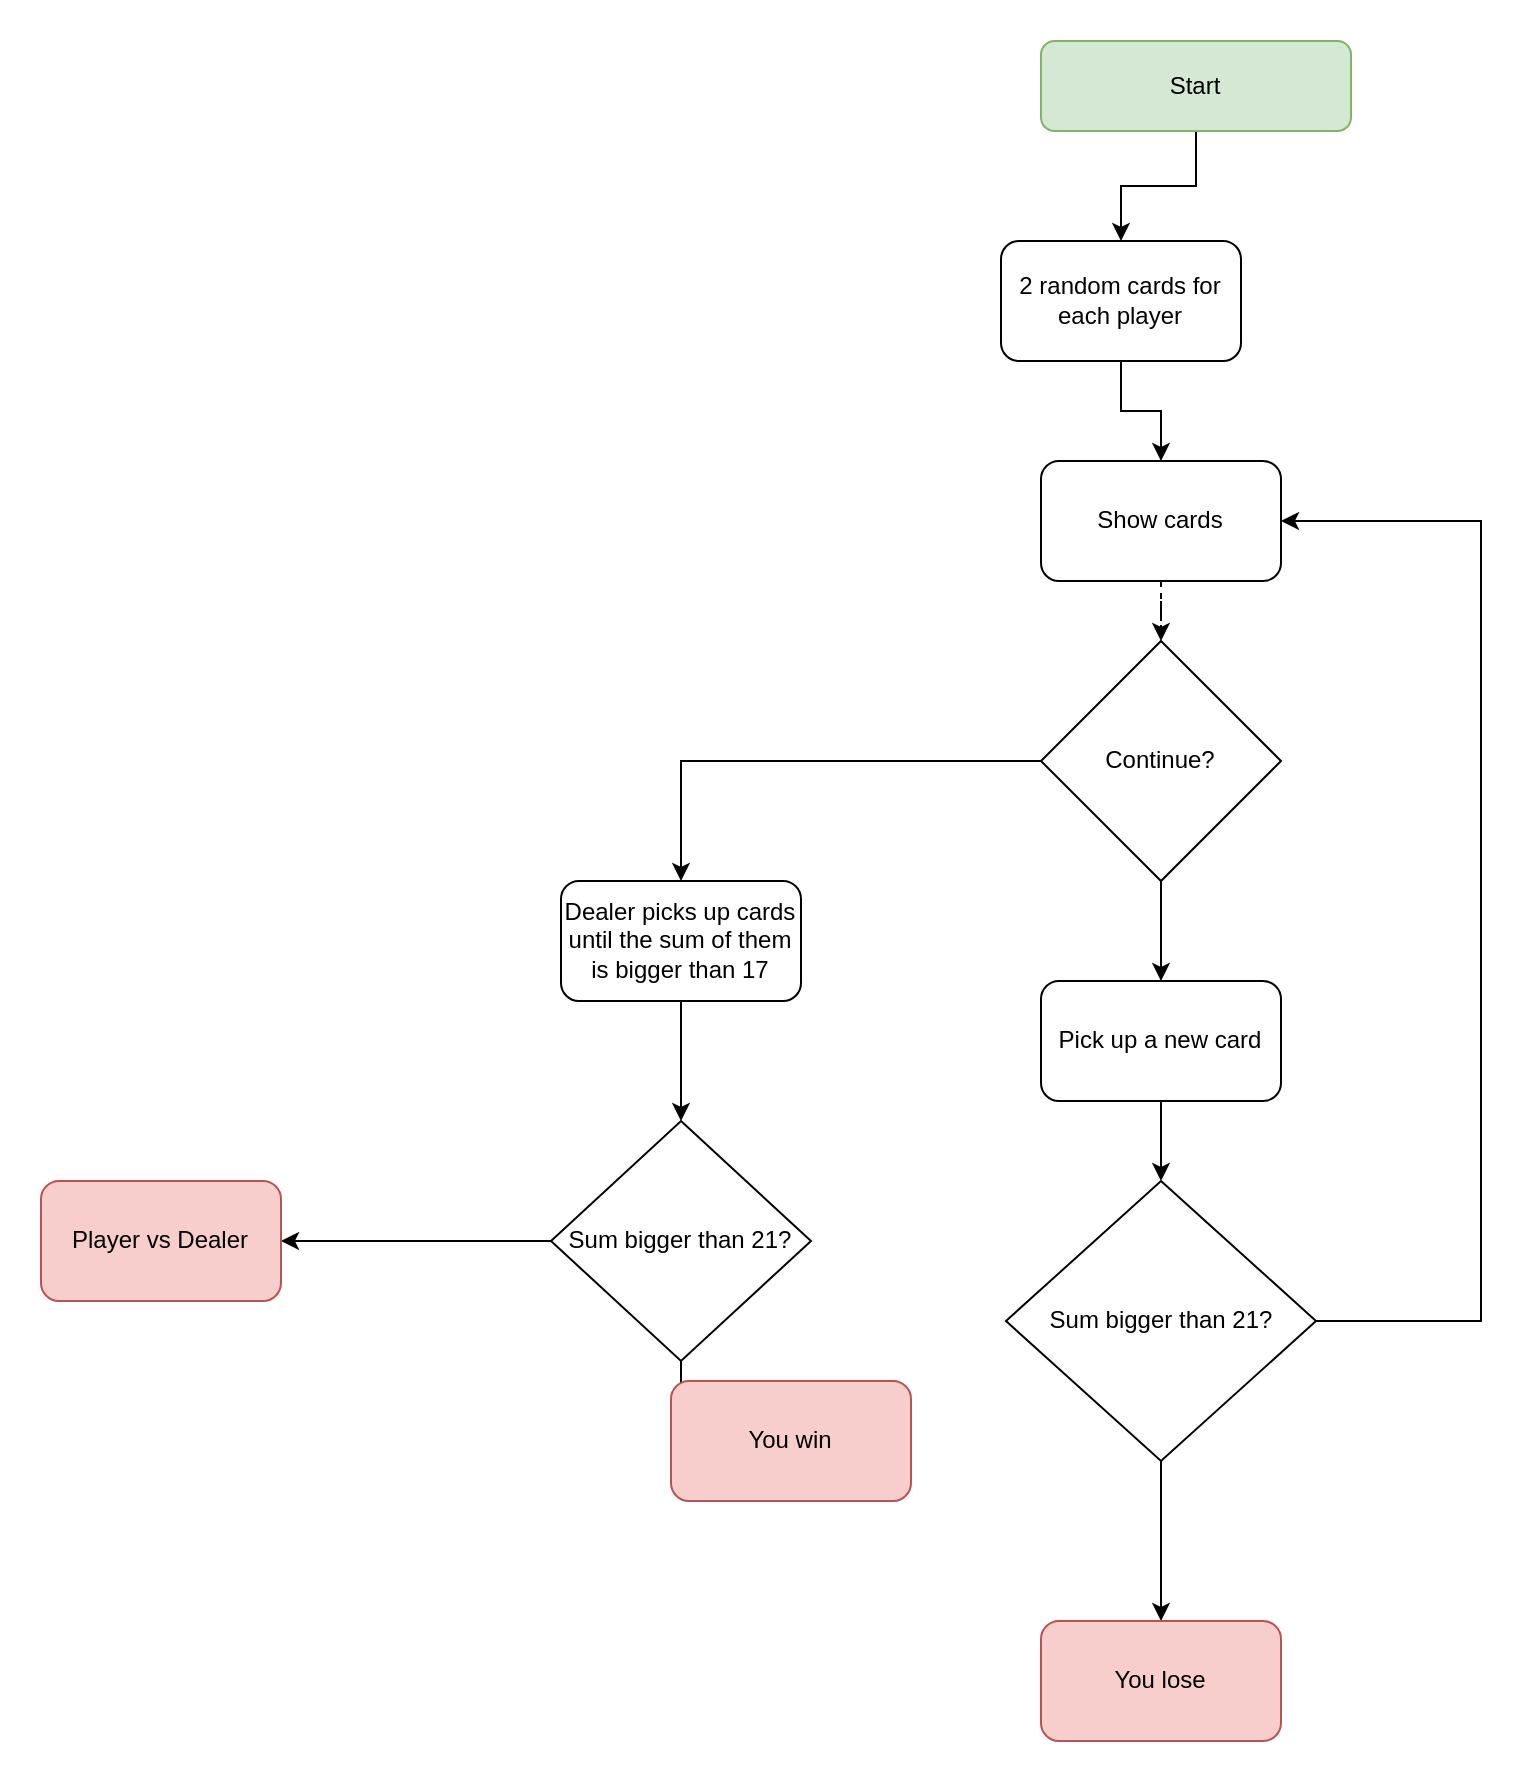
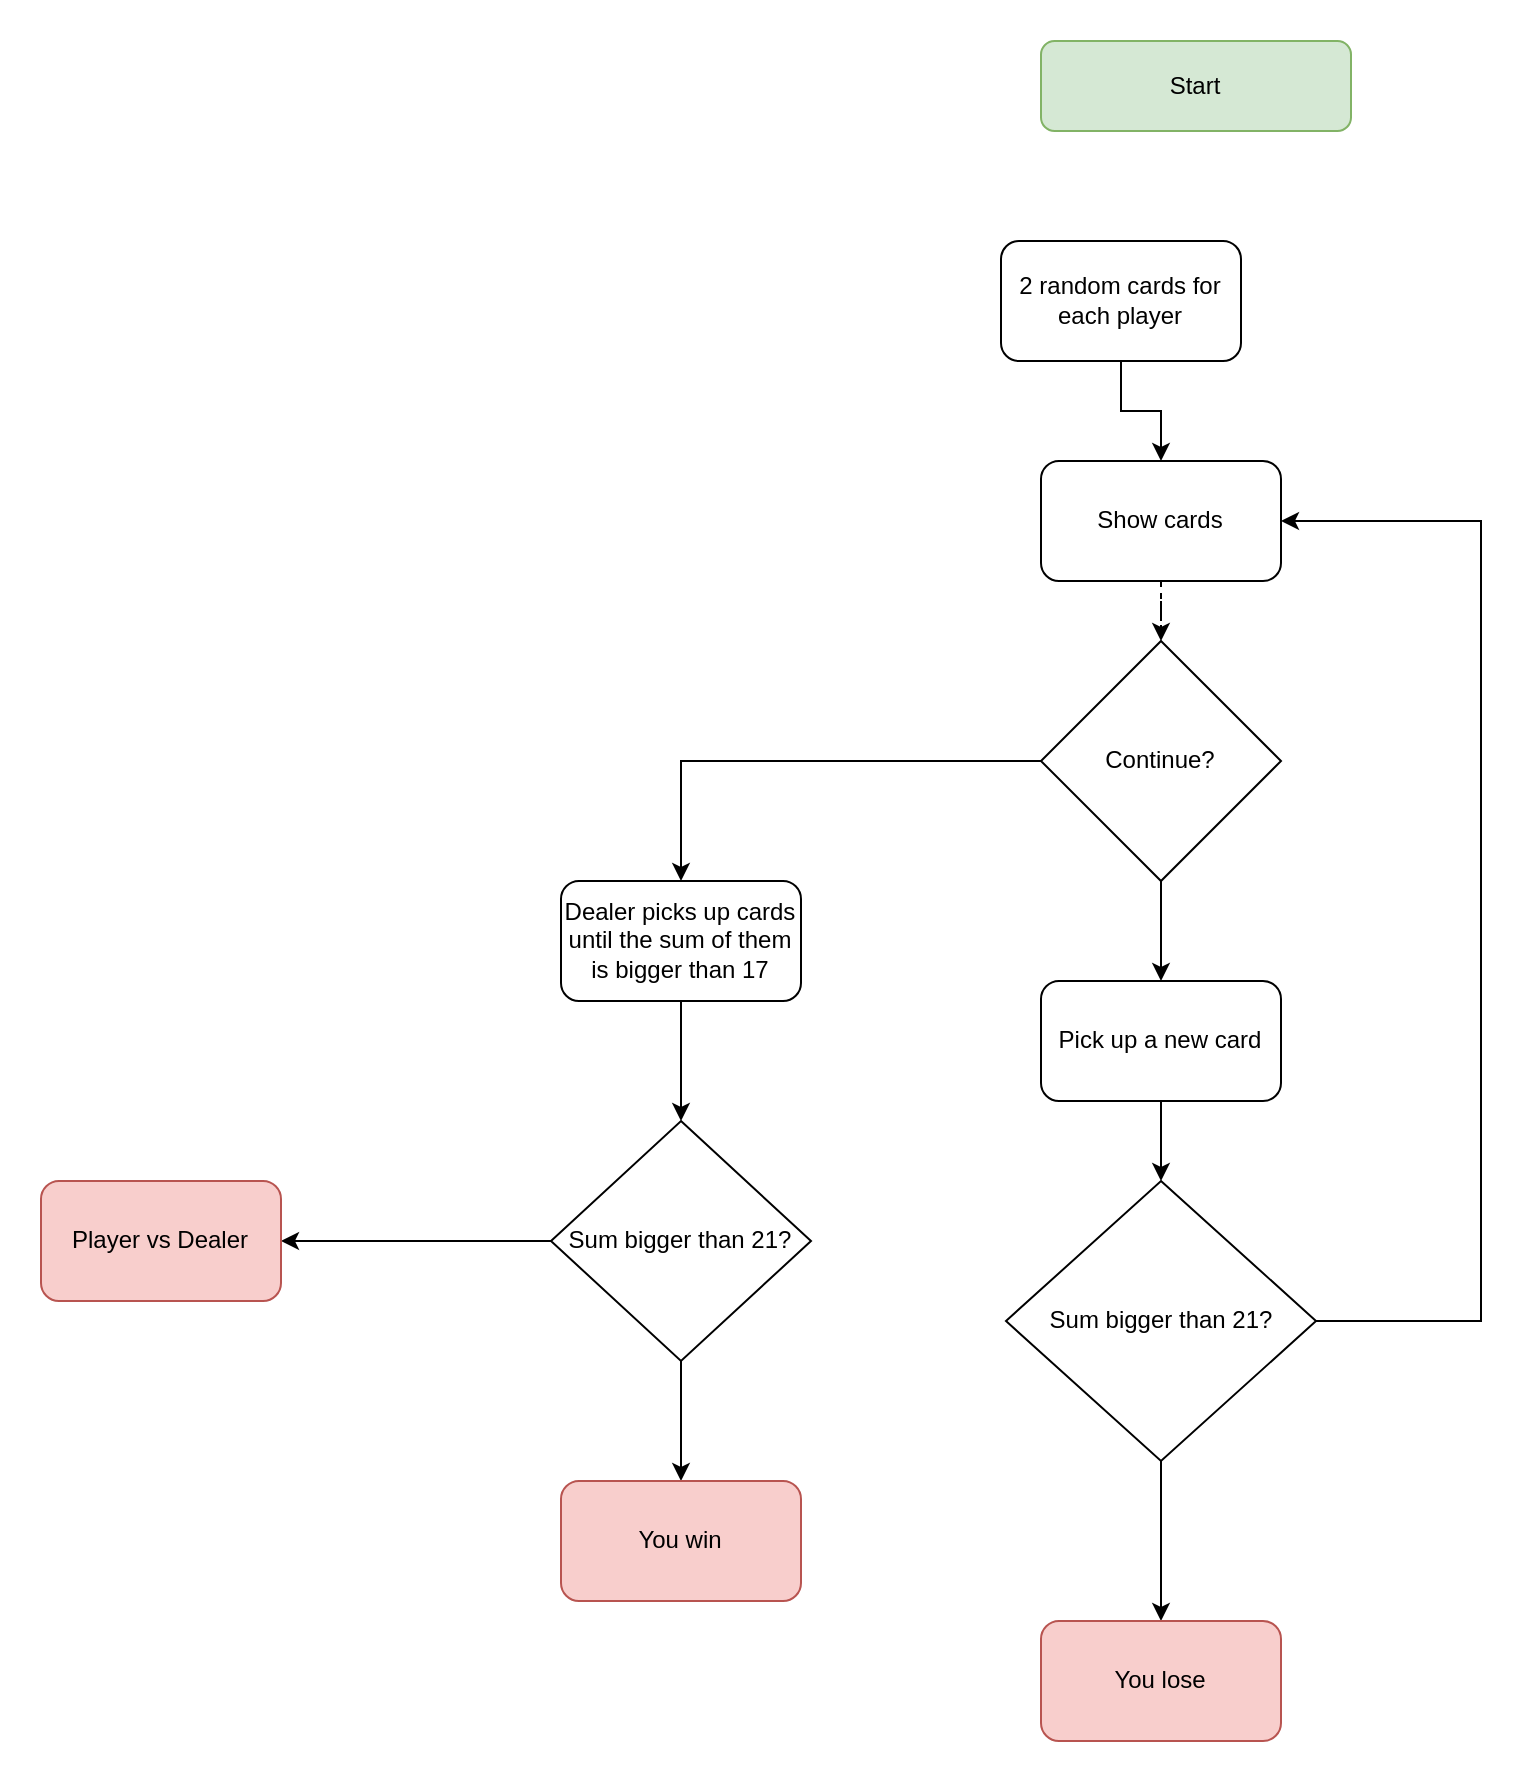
(1165, 186) -> none
(791, 1441) -> (681, 1541)
